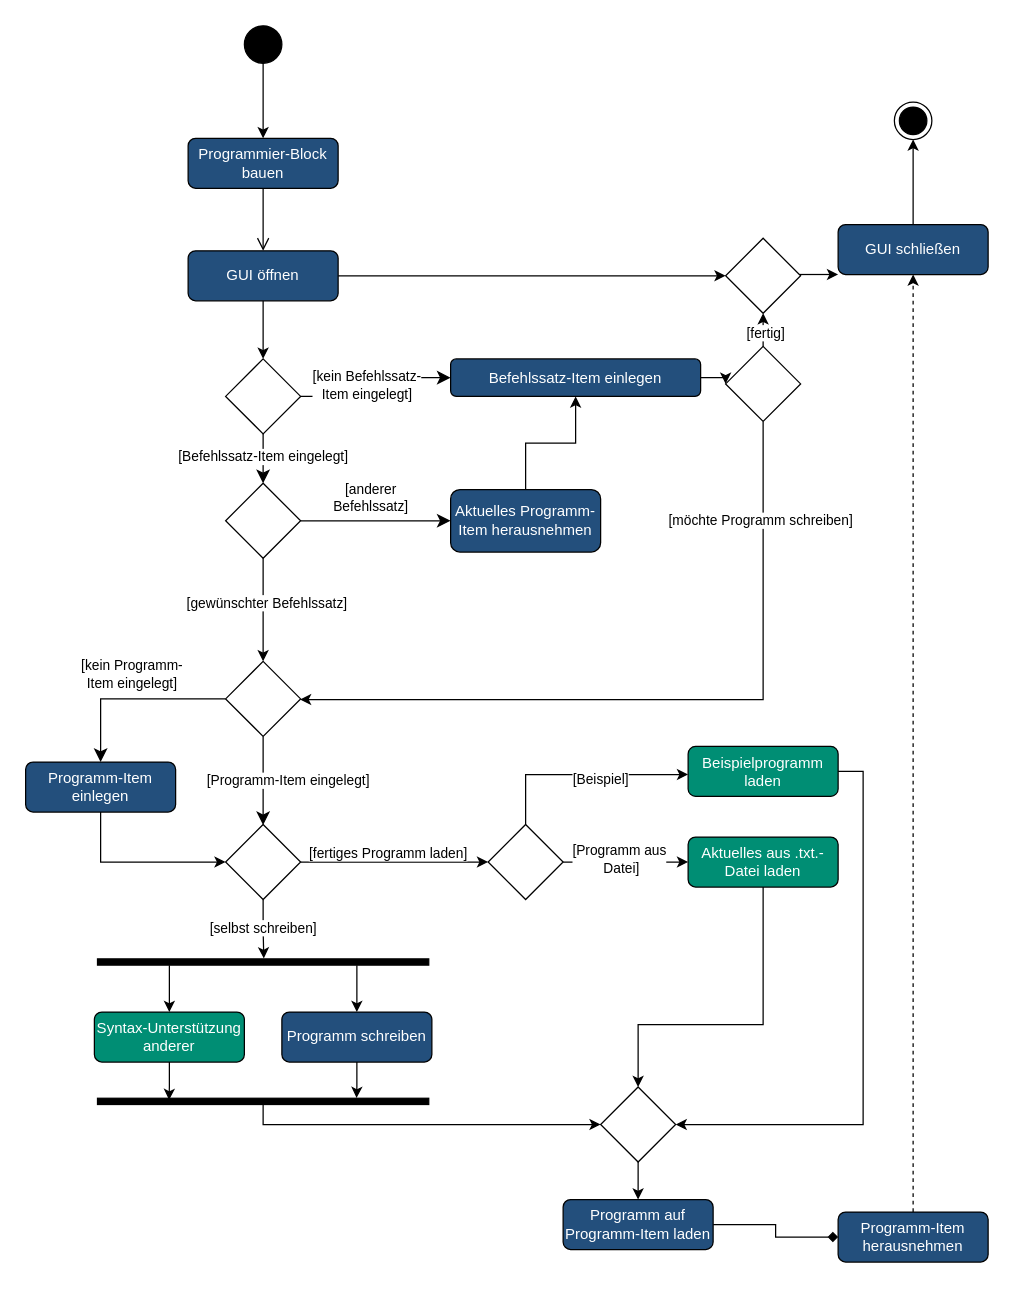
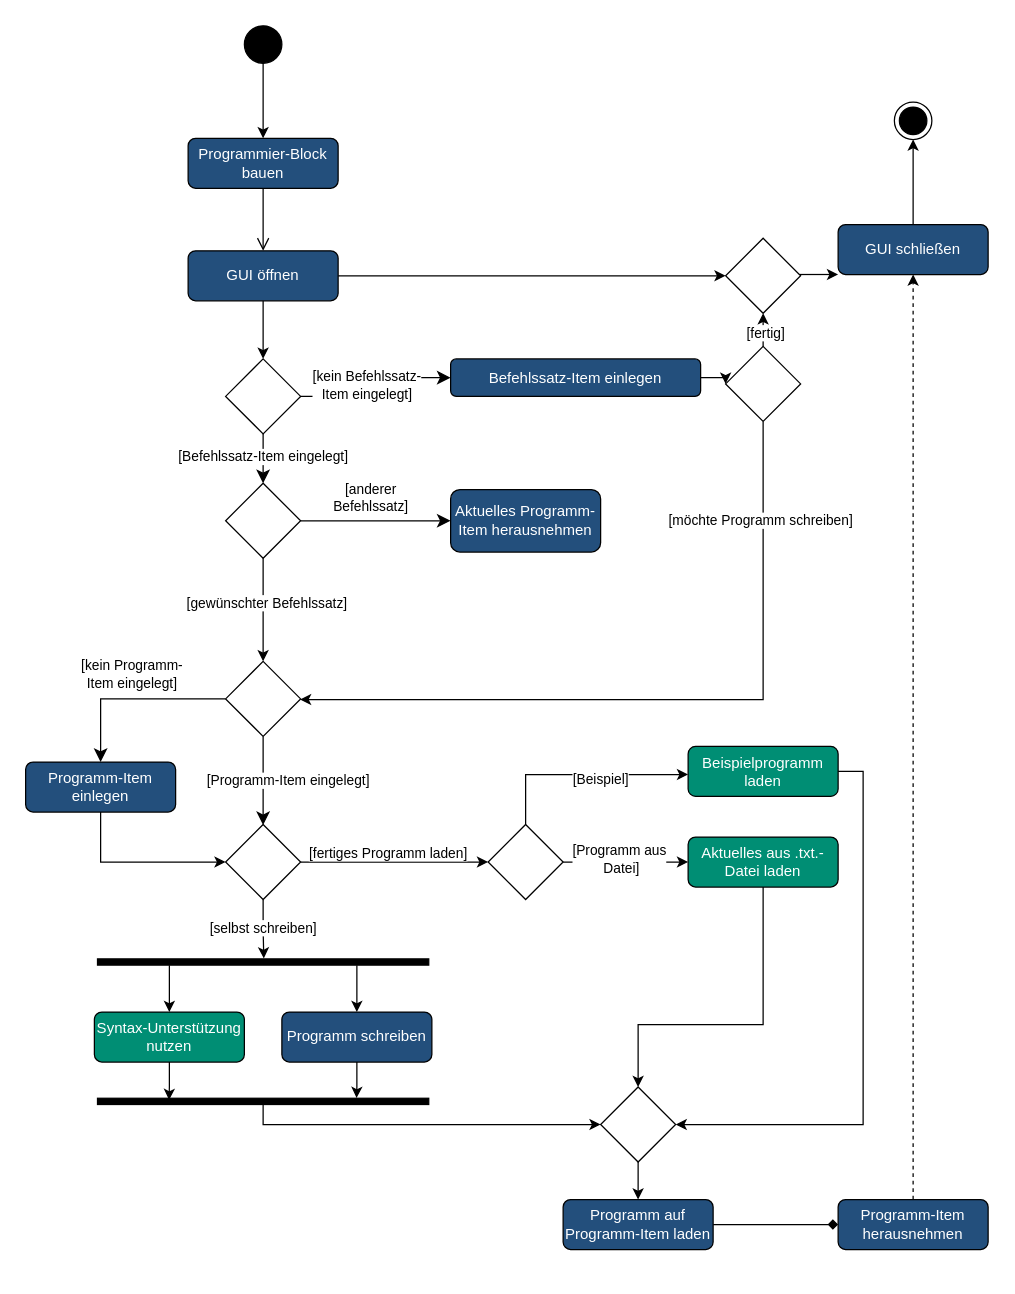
(547, 443) -> none
(169, 1037) -> (169, 1037)
(913, 1237) -> (913, 1224)
